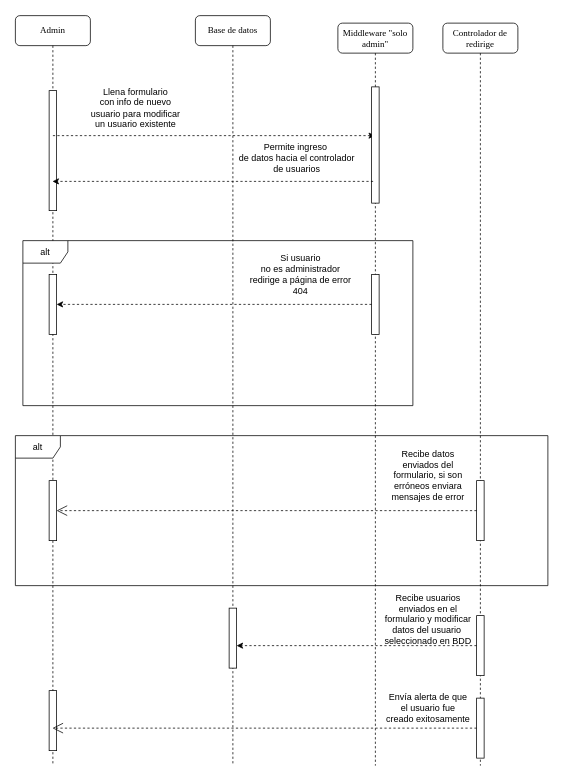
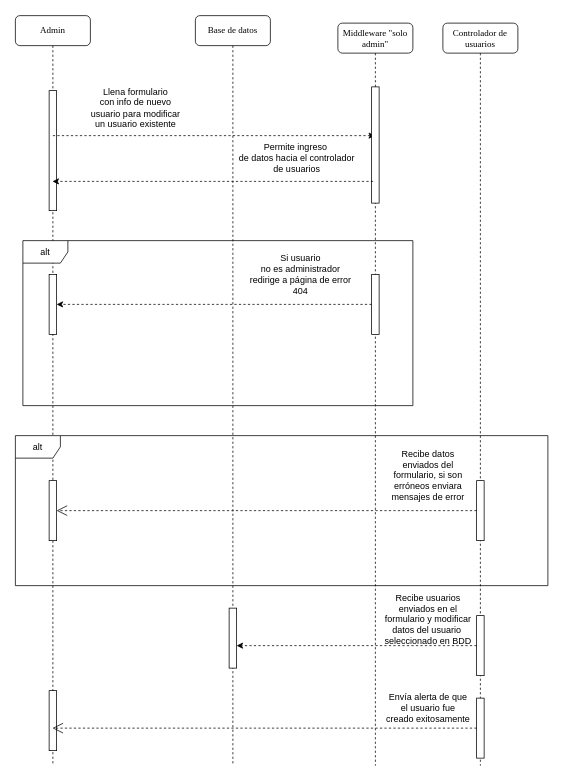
(480, 38) -> (480, 38)
